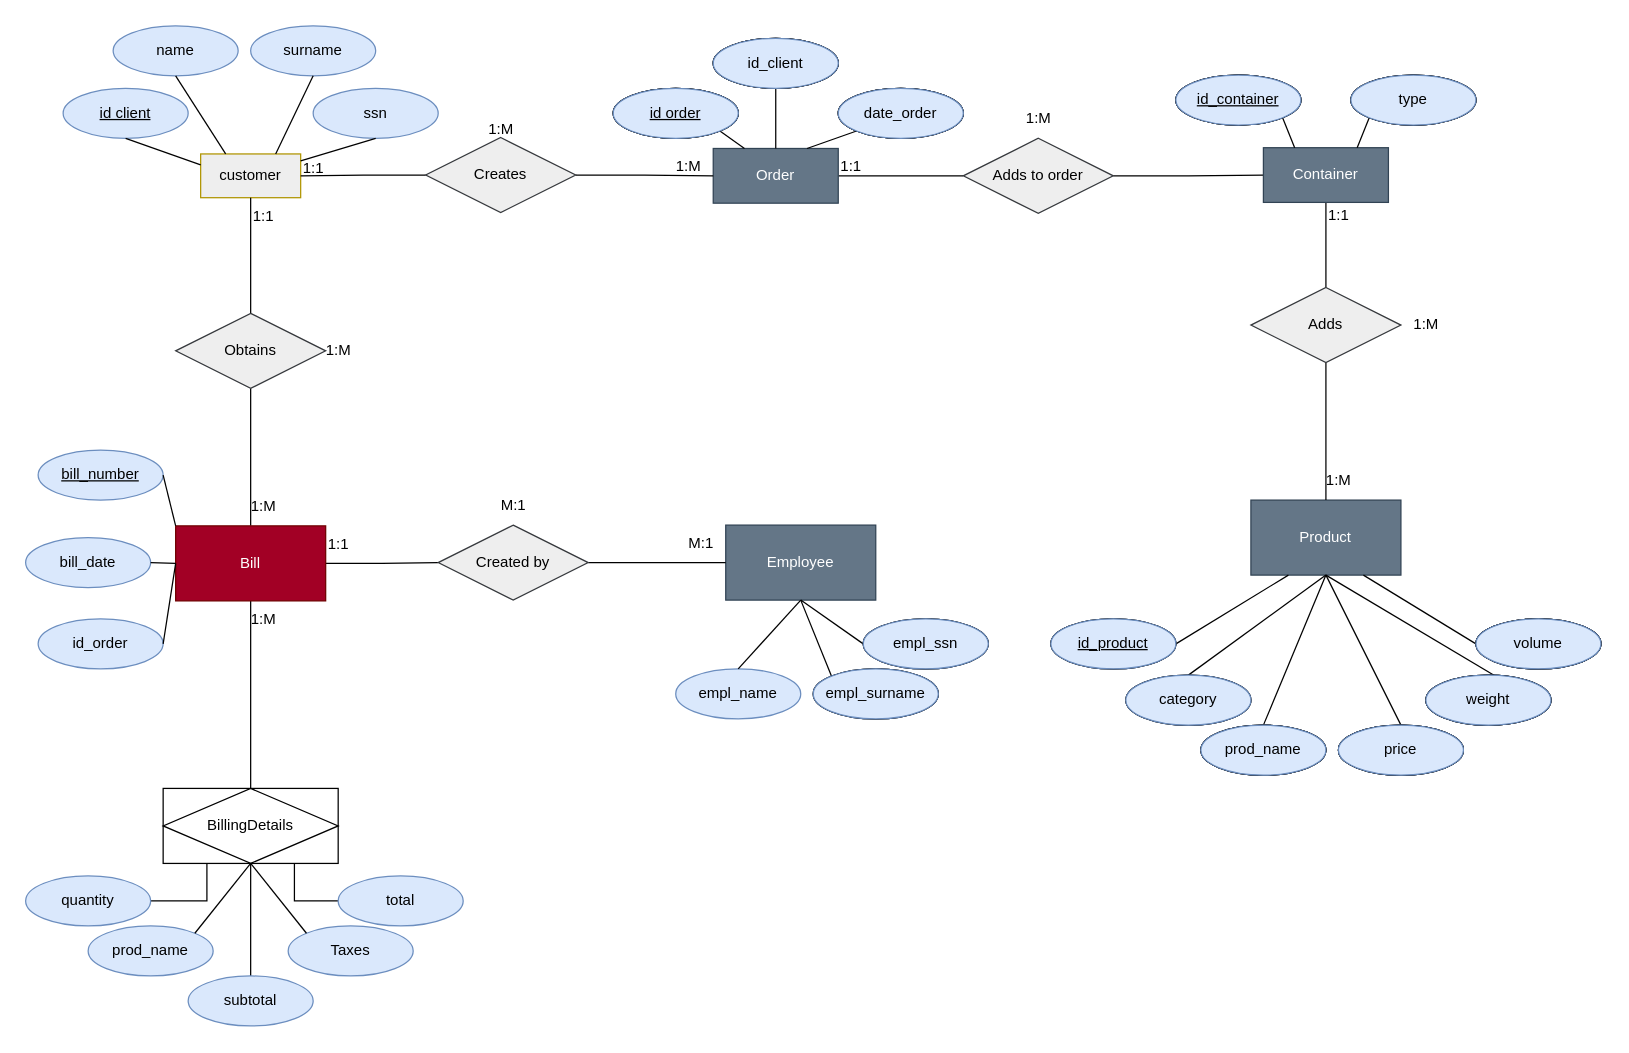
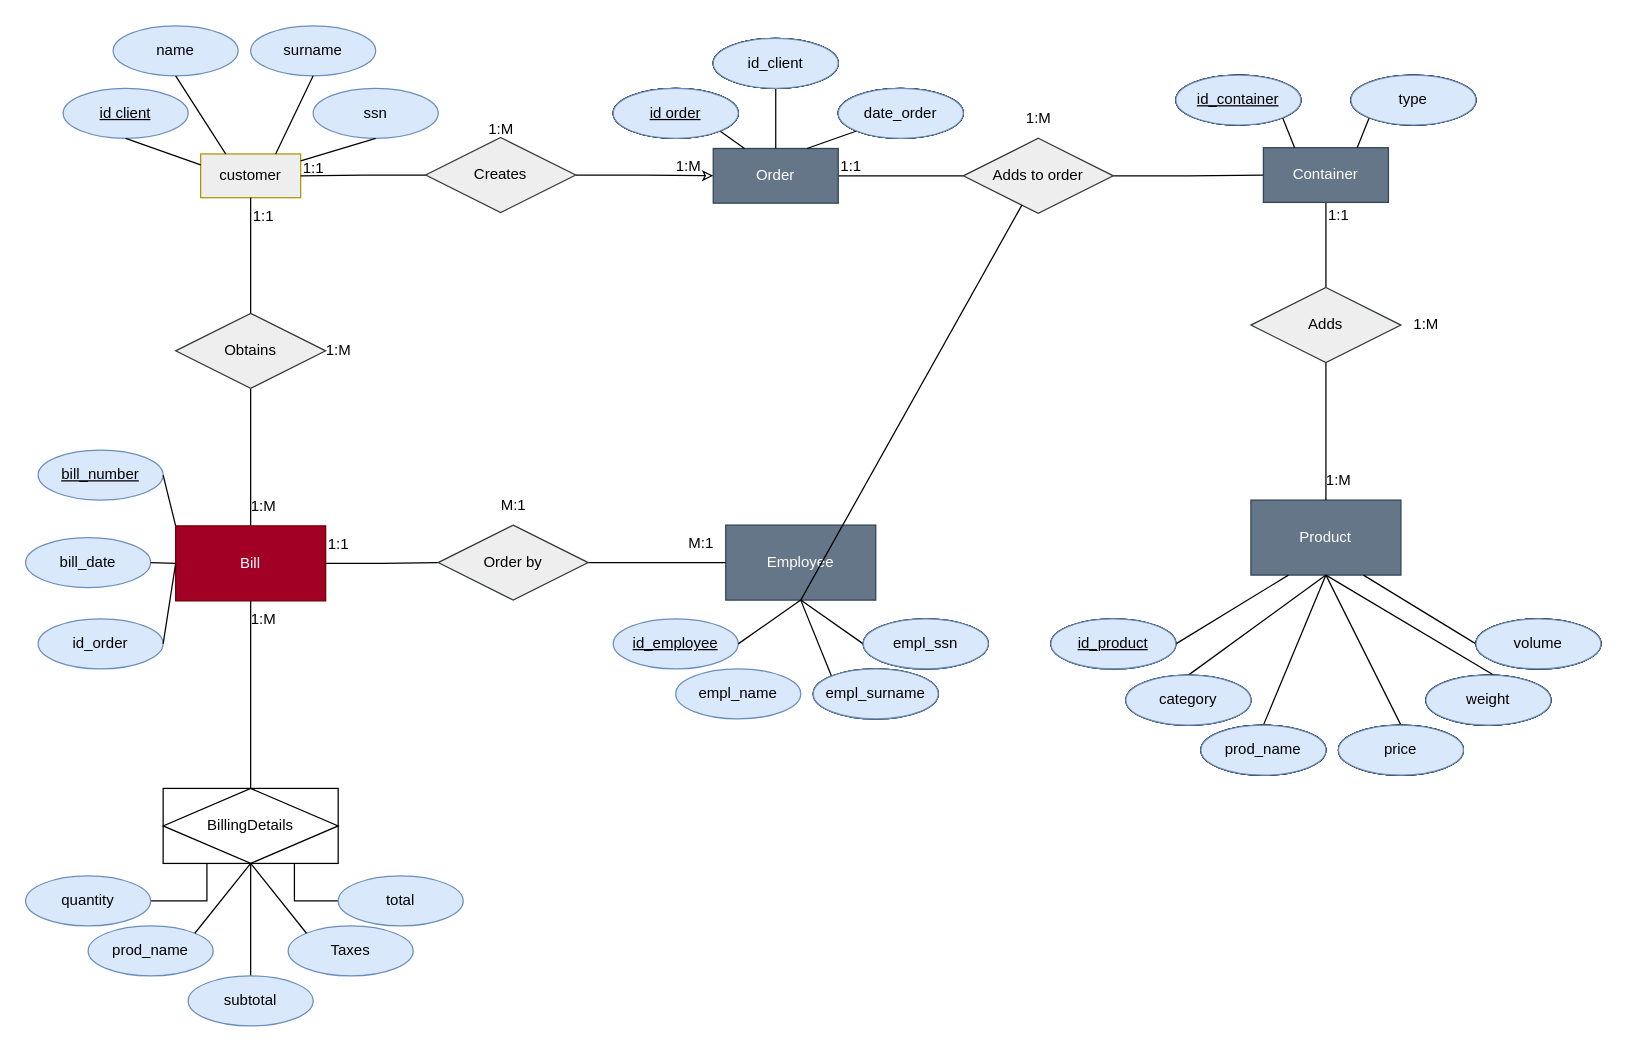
(706, 176) -> (703, 176)
(513, 562) -> (513, 562)
none -> (764, 625)
(769, 635) -> (912, 402)
none -> (676, 644)
